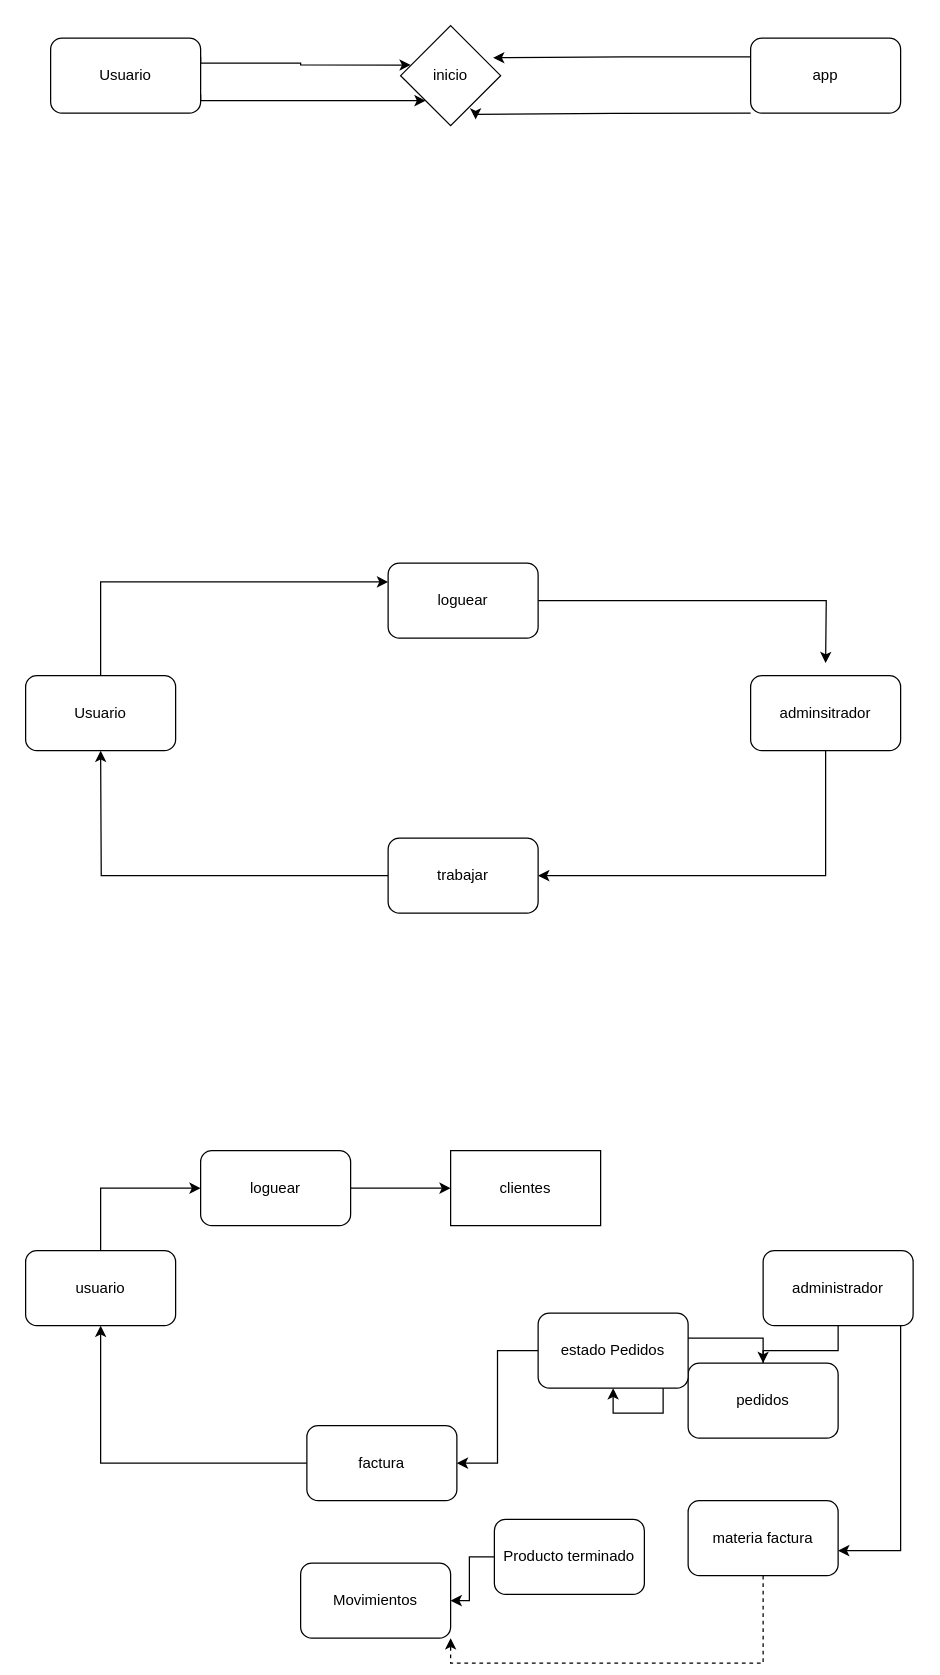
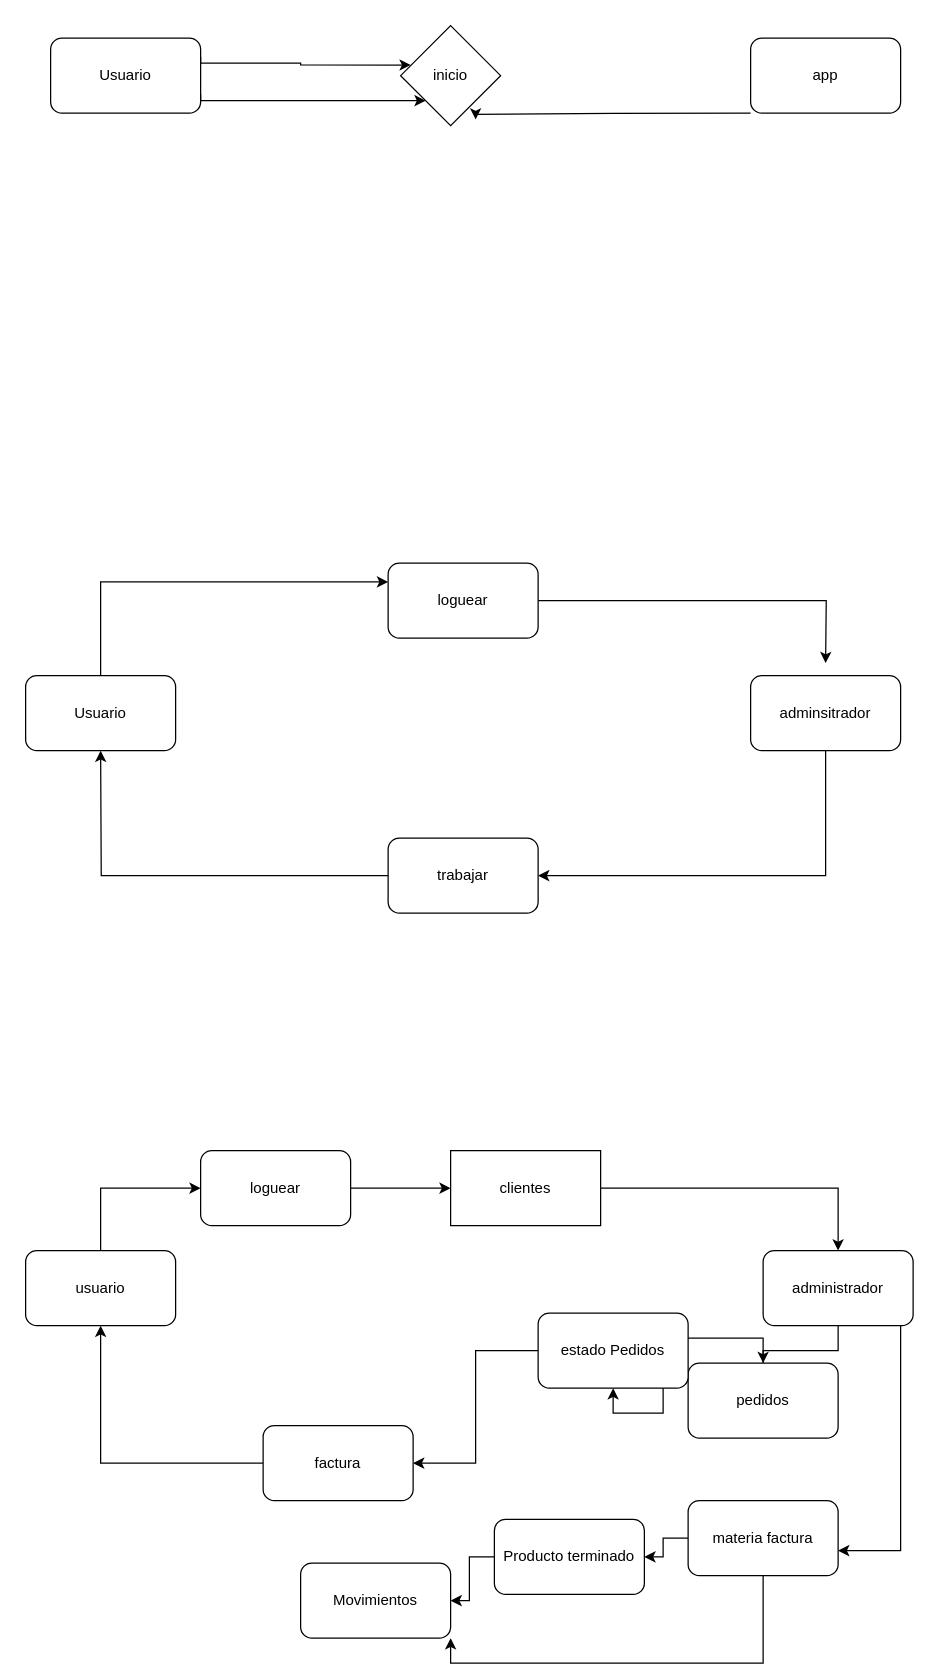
(627, 57) -> none
none -> (746, 1188)
(382, 1463) -> (338, 1463)
none -> (663, 1539)
(643, 1663) -> (643, 1663)
